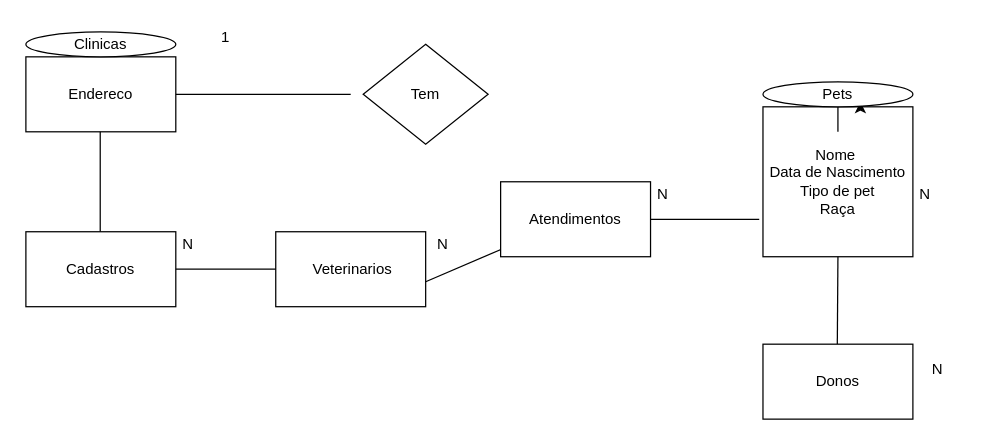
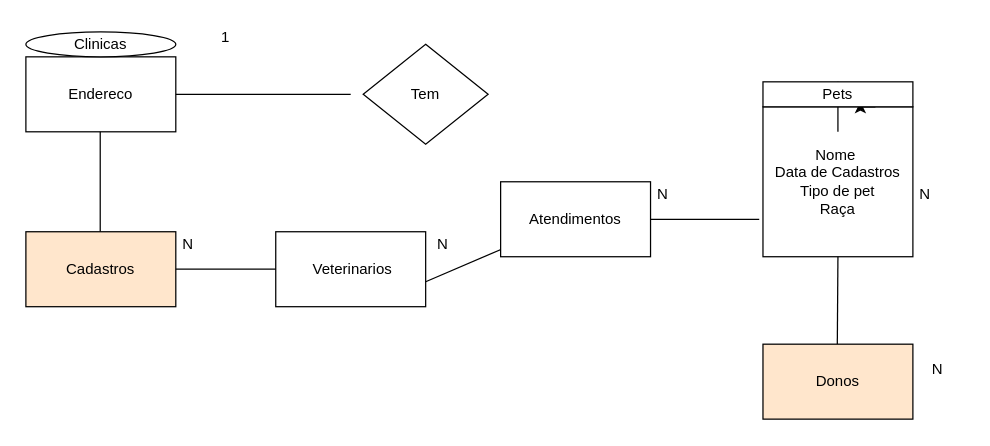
(838, 94) -> (838, 94)
(838, 182) -> (838, 182)
(101, 269) -> (101, 269)
(838, 382) -> (838, 382)
